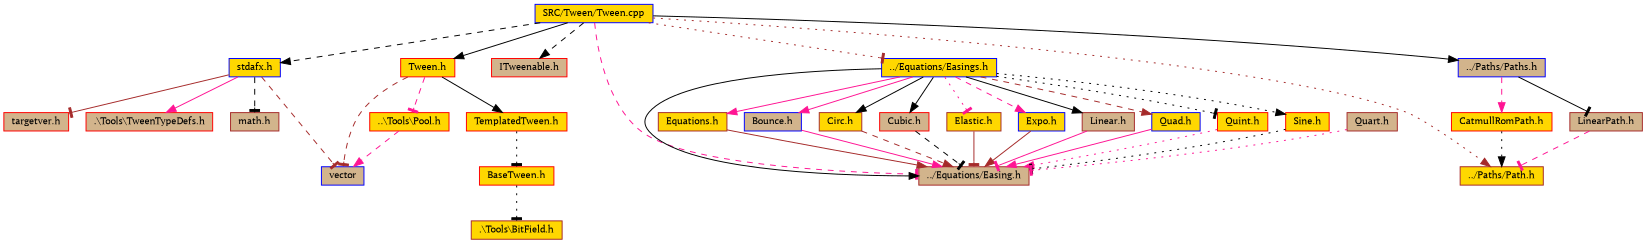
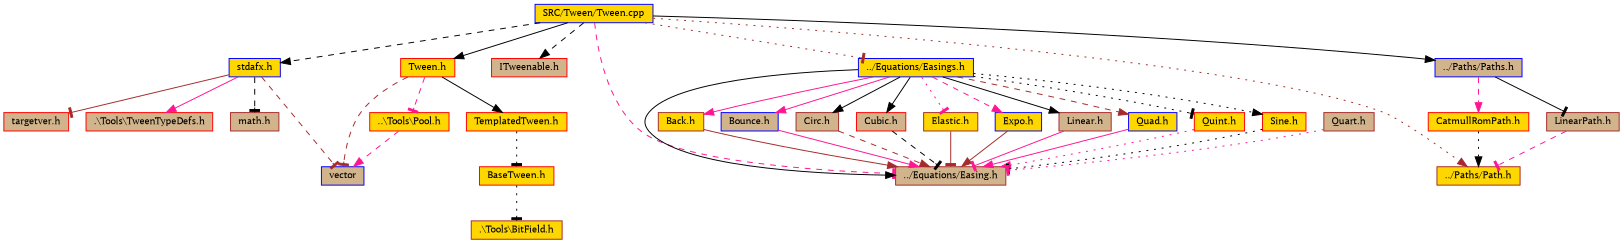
(693, 122) -> (681, 122)
(841, 122) -> (817, 122)
